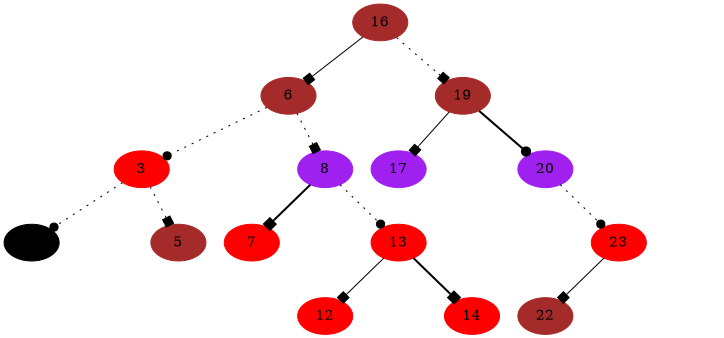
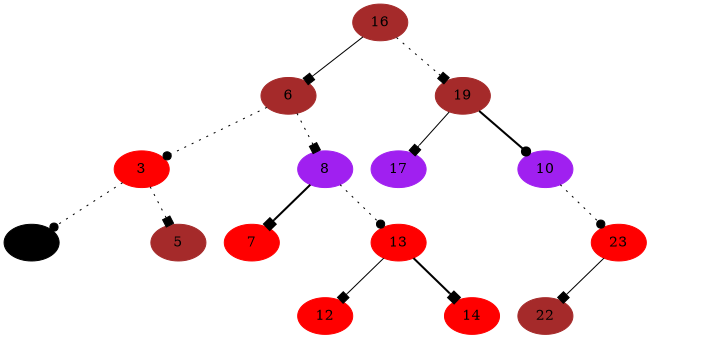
(545, 169) -> (545, 169)
